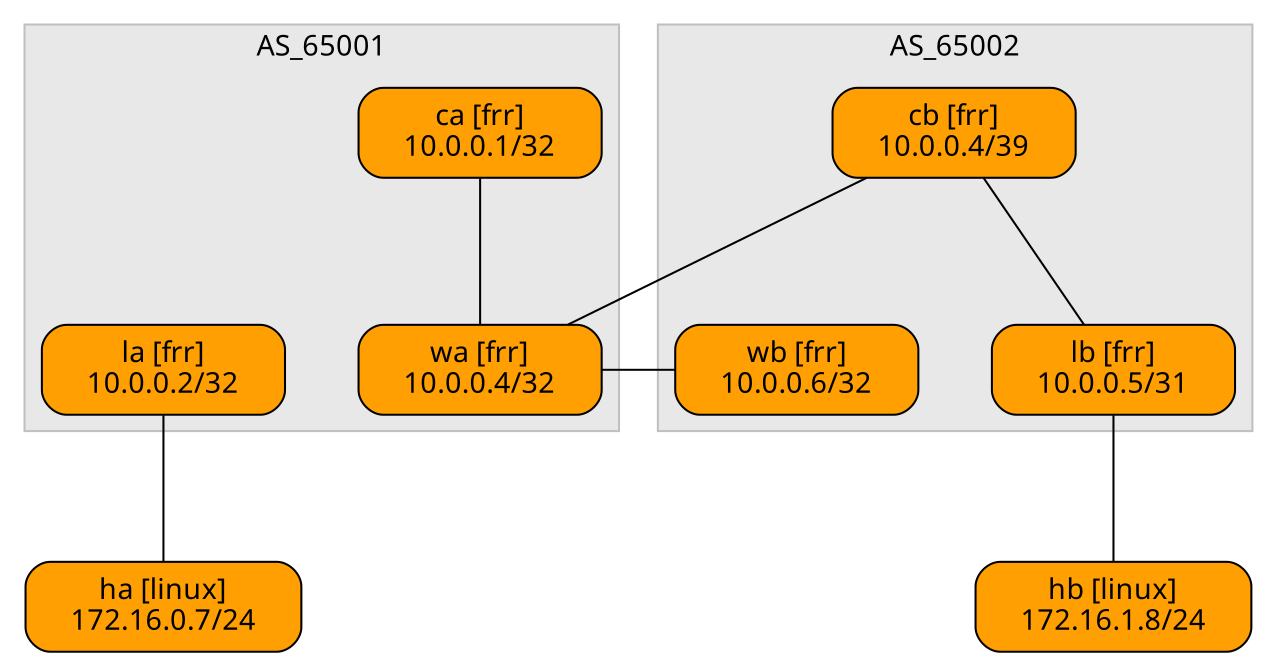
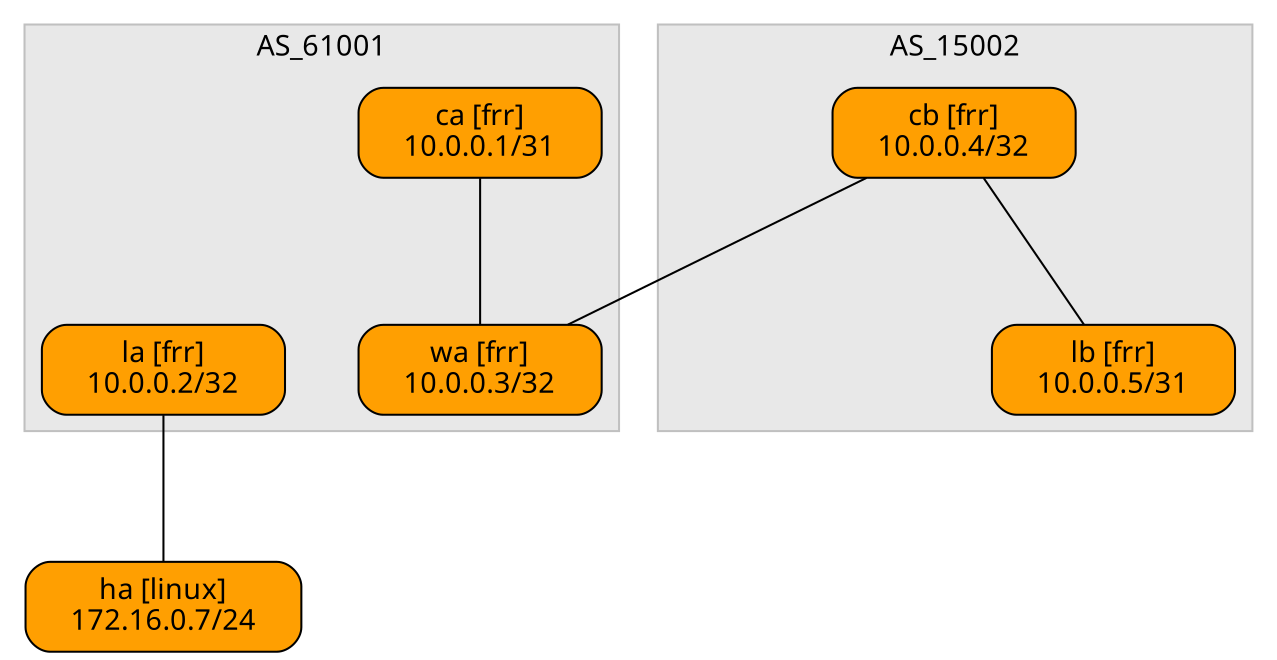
(322, 48) -> (322, 48)
(955, 48) -> (955, 48)
(480, 133) -> (480, 133)
(954, 133) -> (954, 133)
(480, 370) -> (480, 370)
(797, 370) -> none
(1113, 607) -> none
